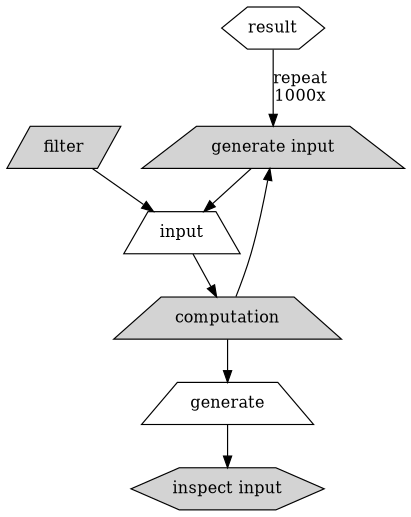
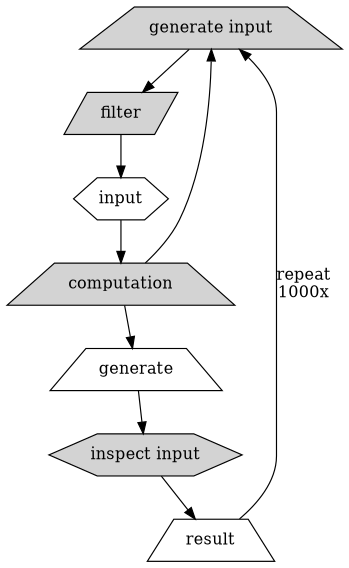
(273, 28) -> (211, 540)
(232, 186) -> (170, 67)
(182, 233) -> (121, 199)
none -> (175, 493)
